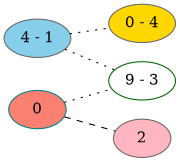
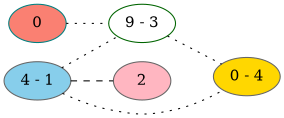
none -> (195, 50)
(90, 124) -> (92, 81)
